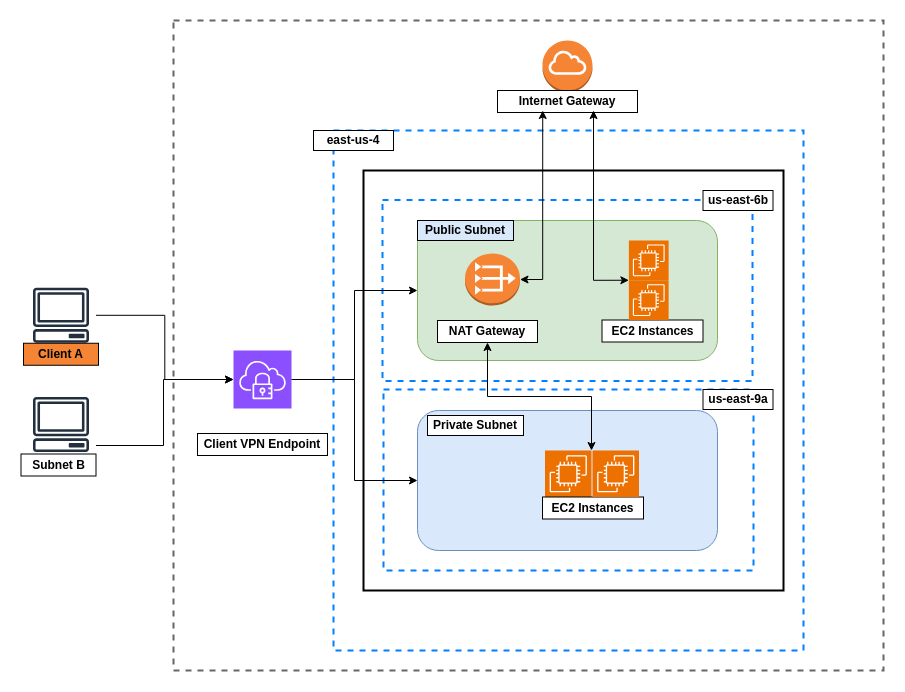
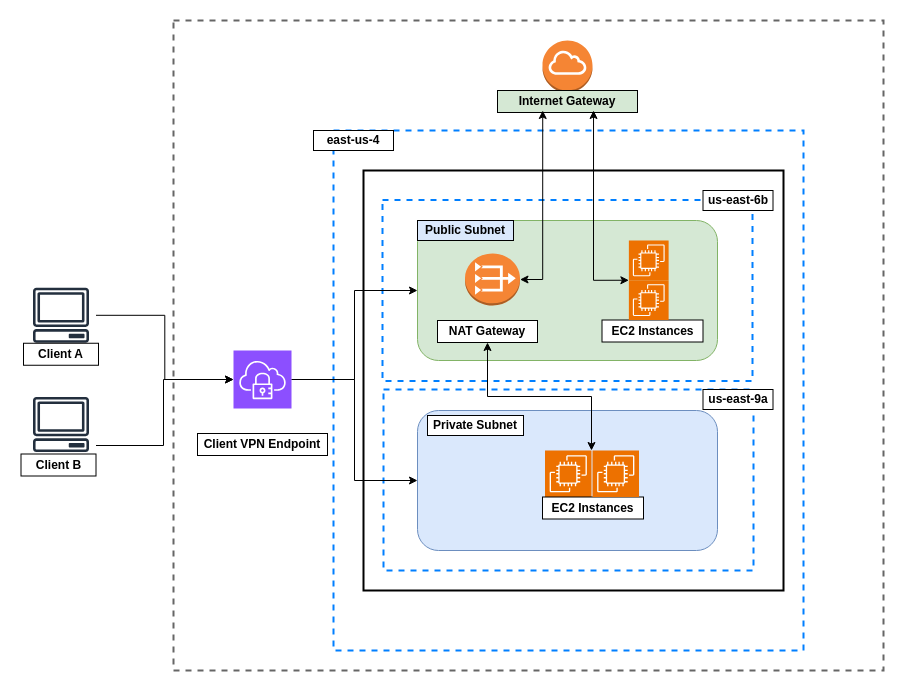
(568, 102) -> (568, 102)
(61, 354) -> (61, 354)
(59, 466) -> (59, 466)
